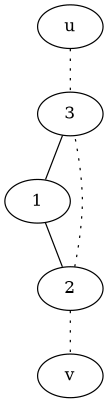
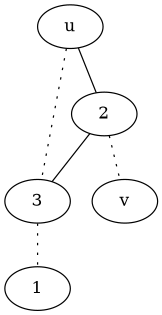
(54, 157) -> (38, 245)
(82, 201) -> (71, 158)
(54, 245) -> (87, 70)
